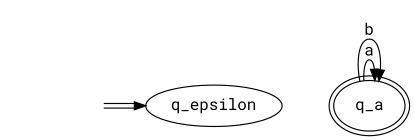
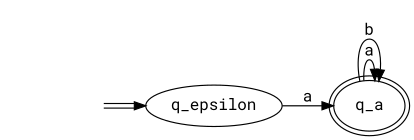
none -> (302, 106)
